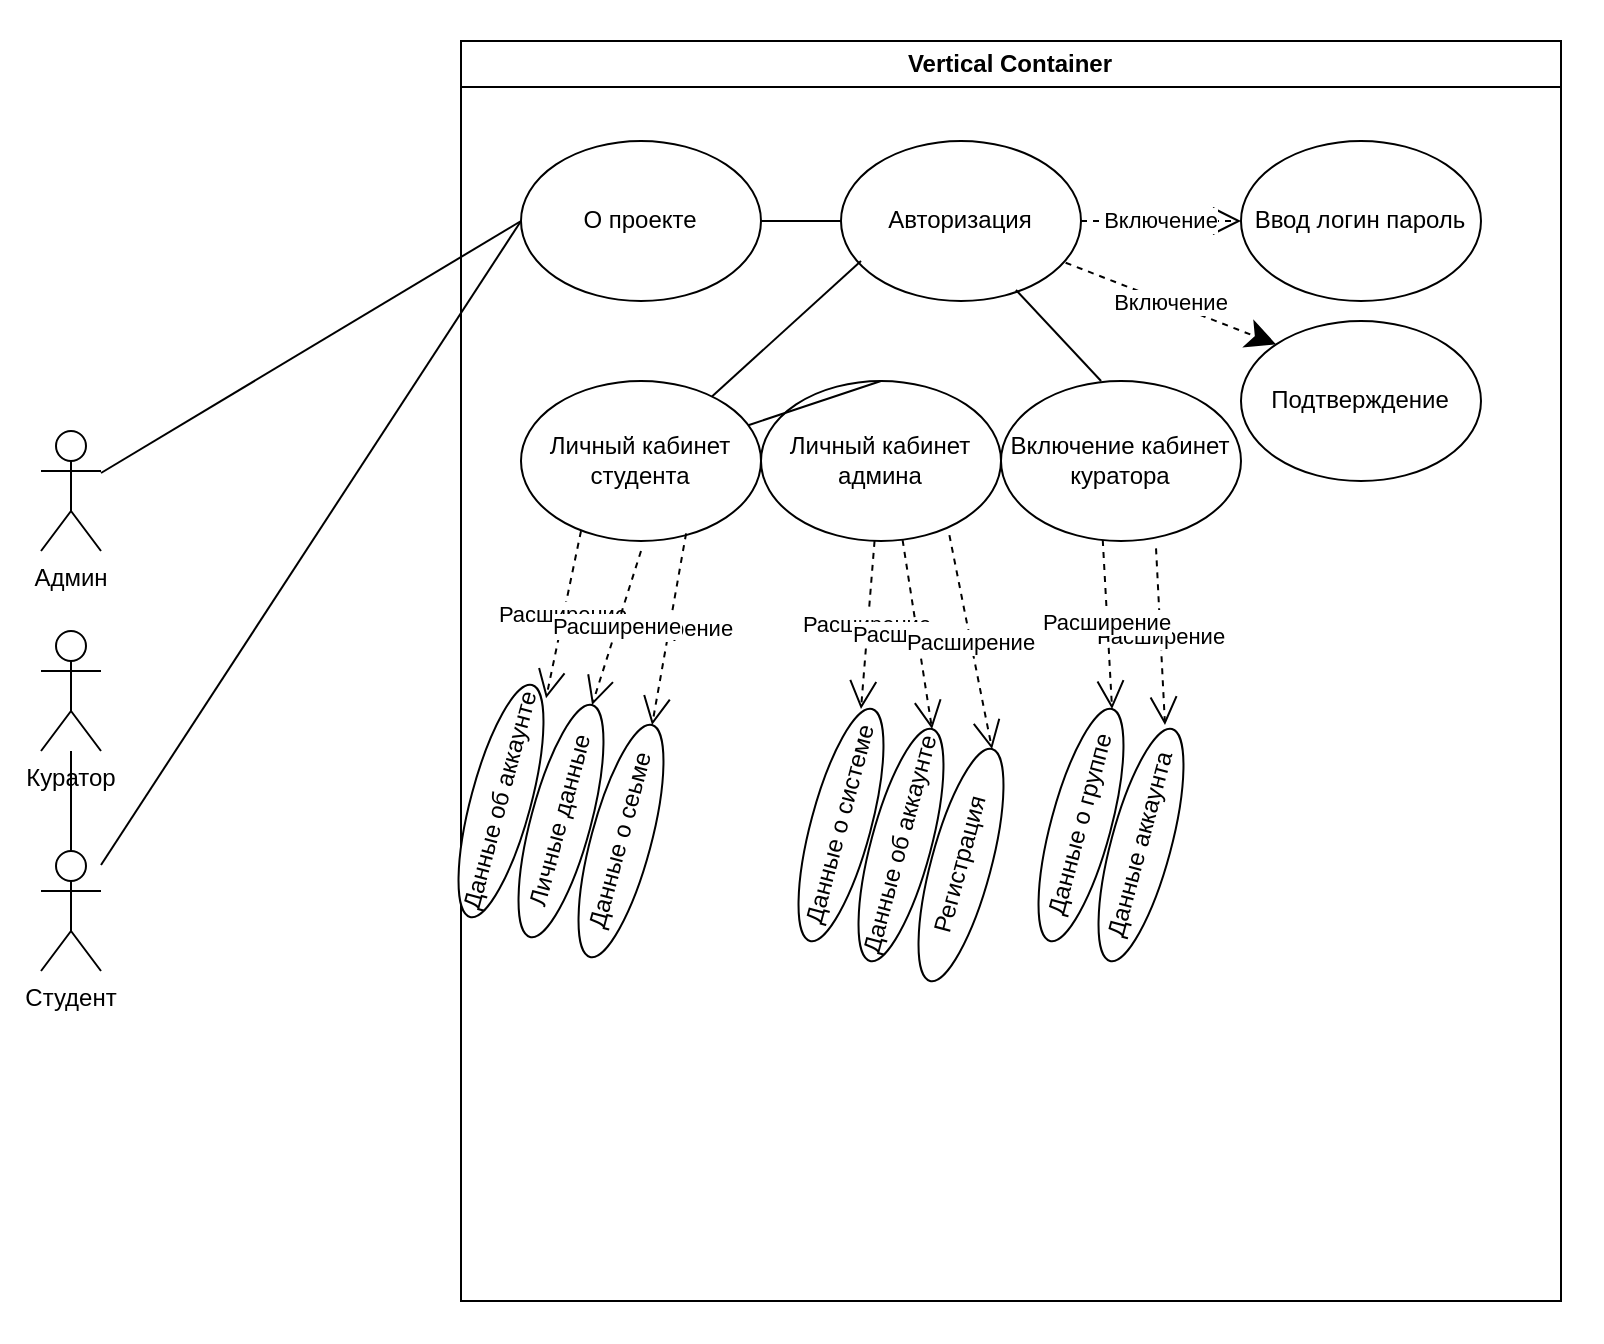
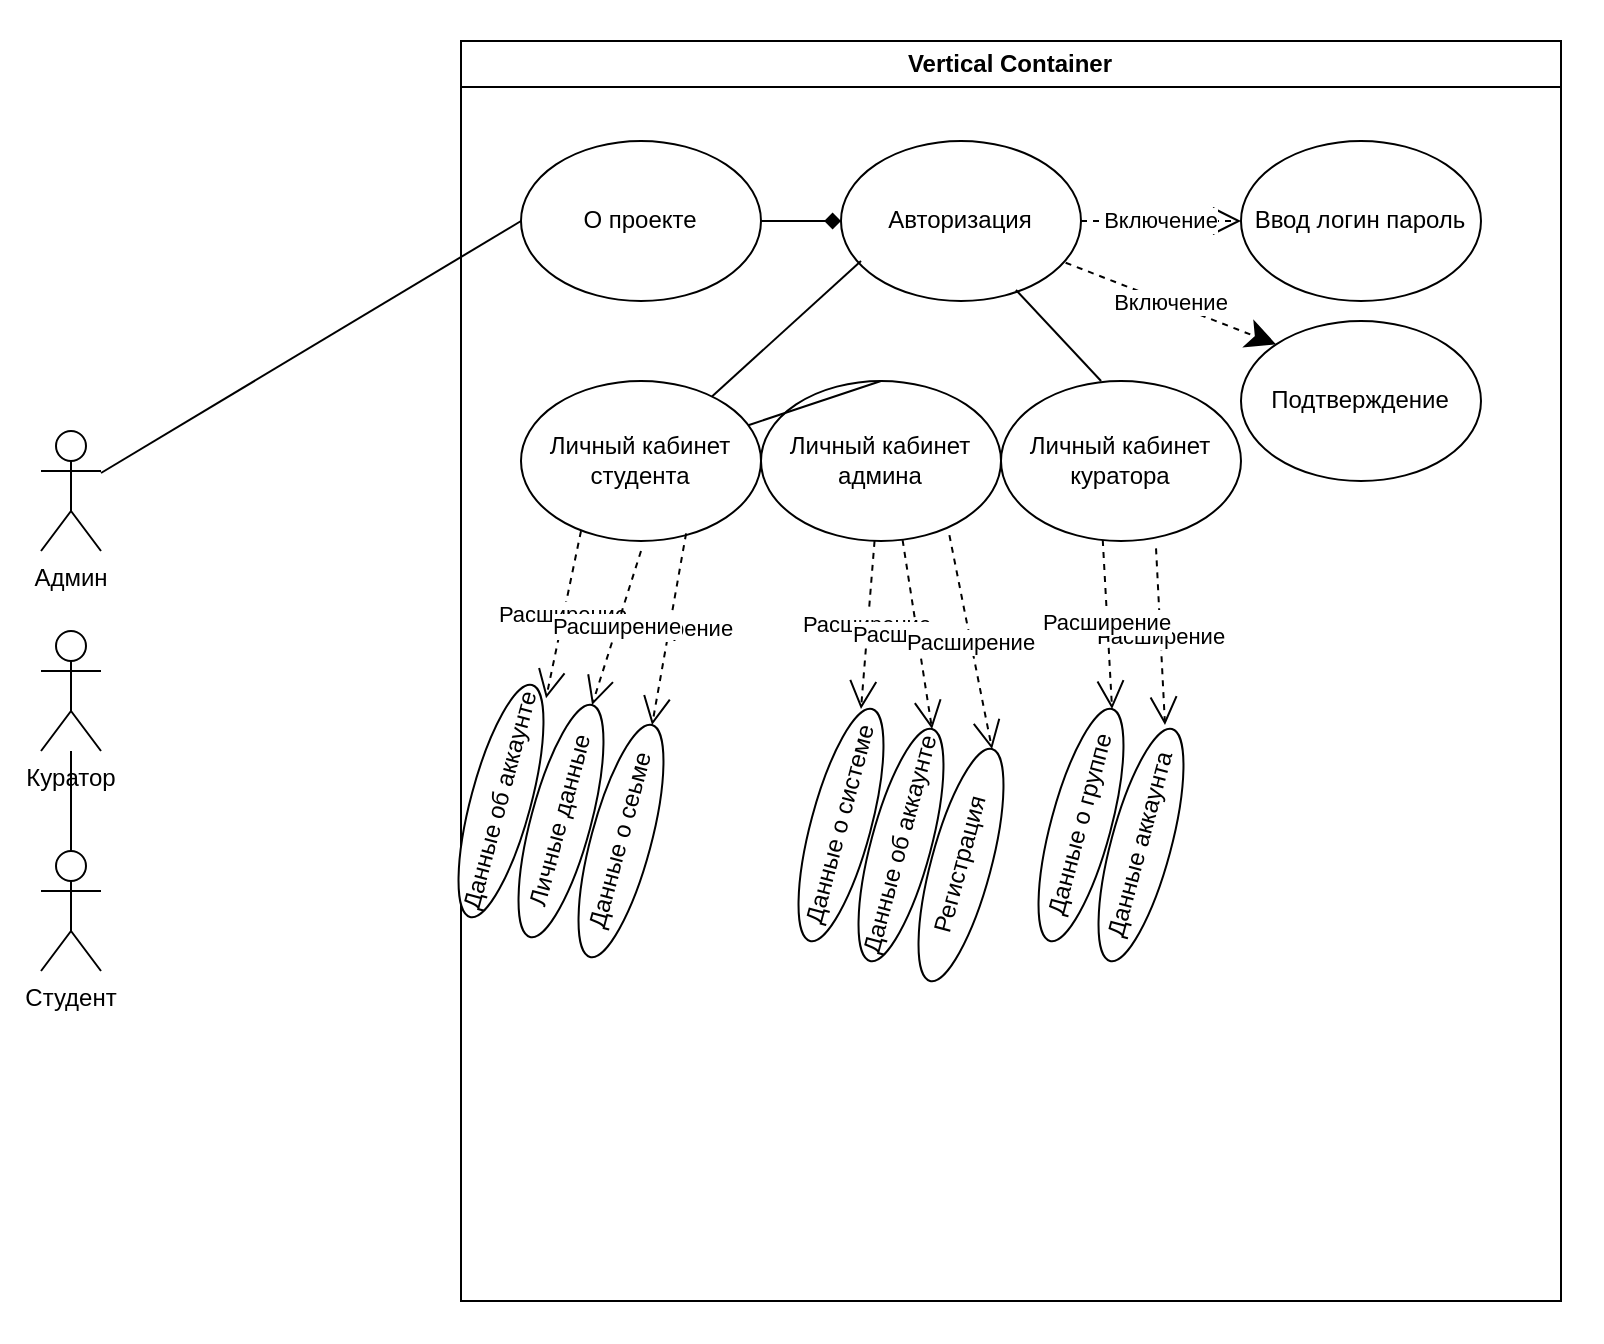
(832, 221) -> (825, 221)
(1121, 461) -> (1121, 461)
(279, 592) -> none
